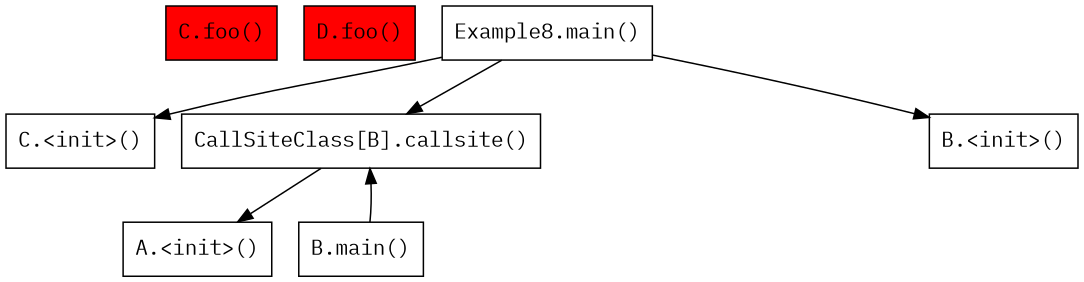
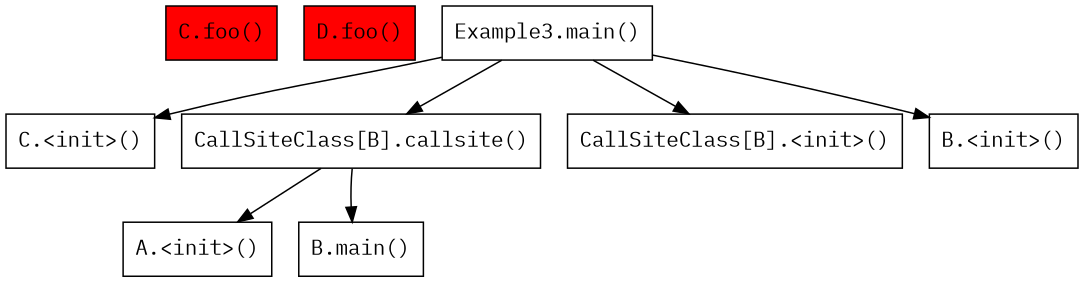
(547, 33) -> (547, 33)
none -> (735, 141)
(371, 203) -> (351, 188)
